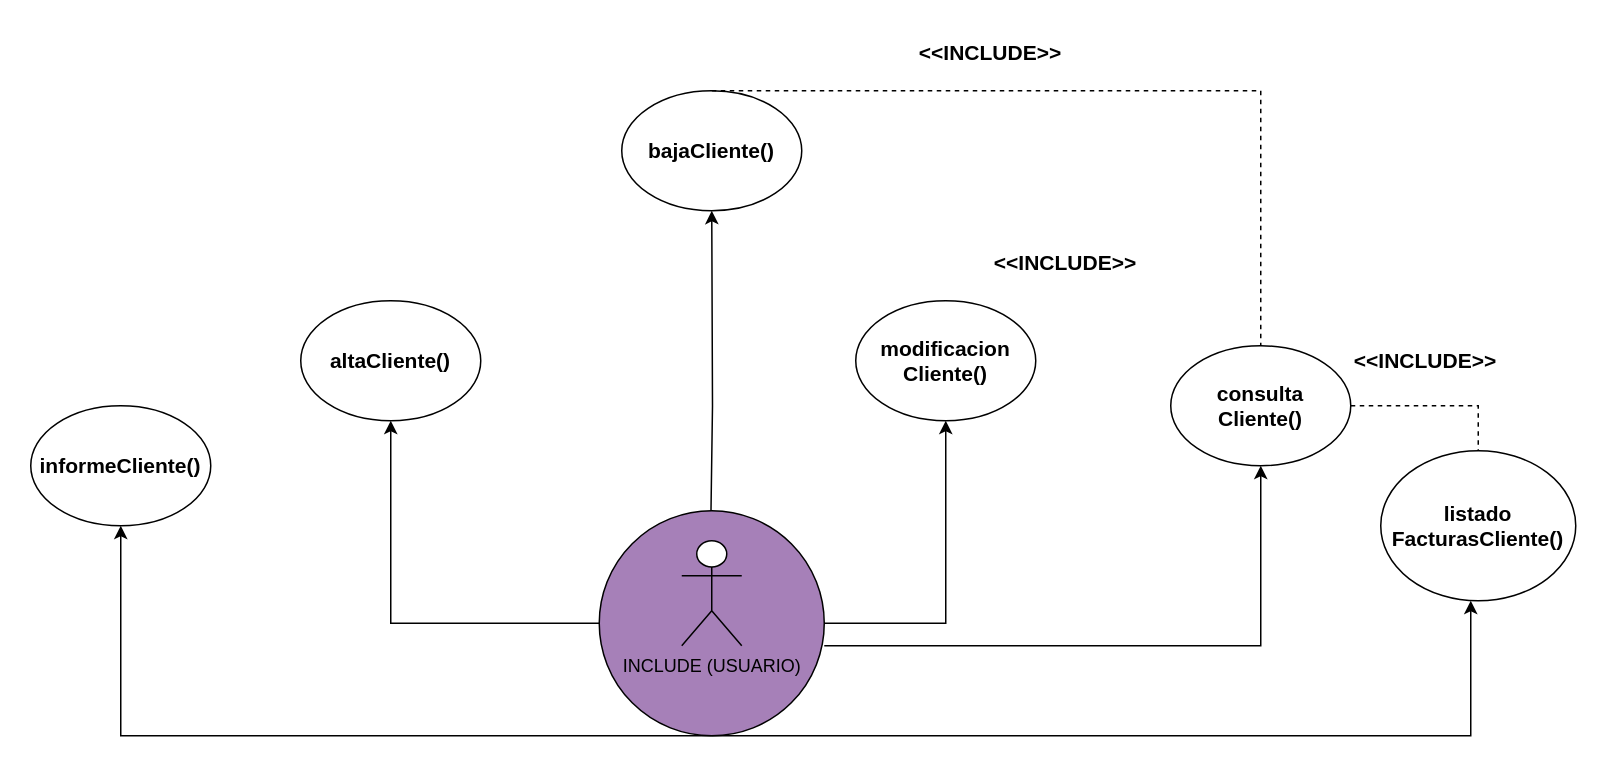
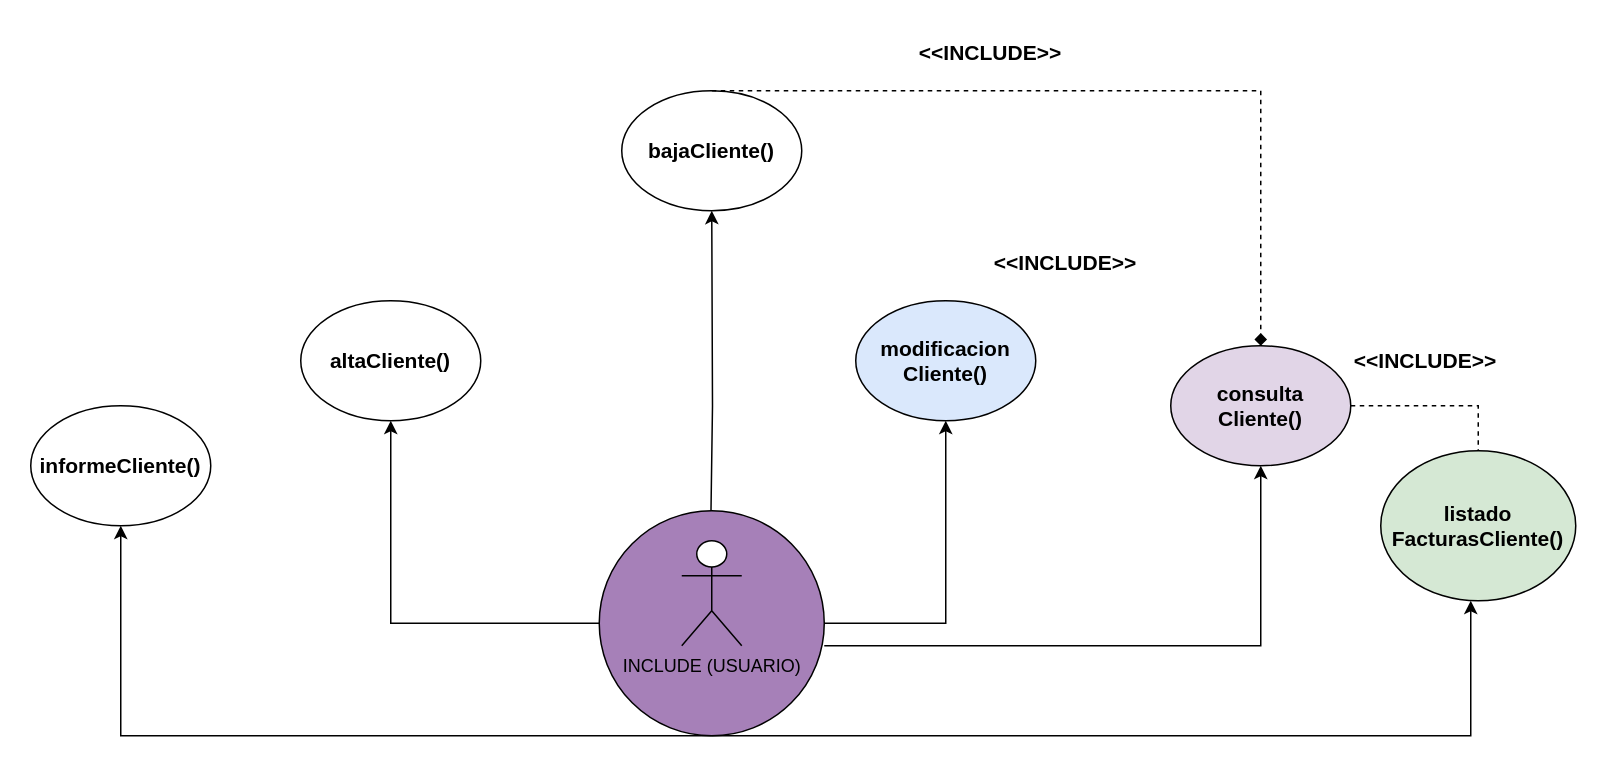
(1261, 338) -> (1261, 332)
(946, 361) -> (946, 361)
(1261, 406) -> (1261, 406)
(1478, 526) -> (1478, 526)
